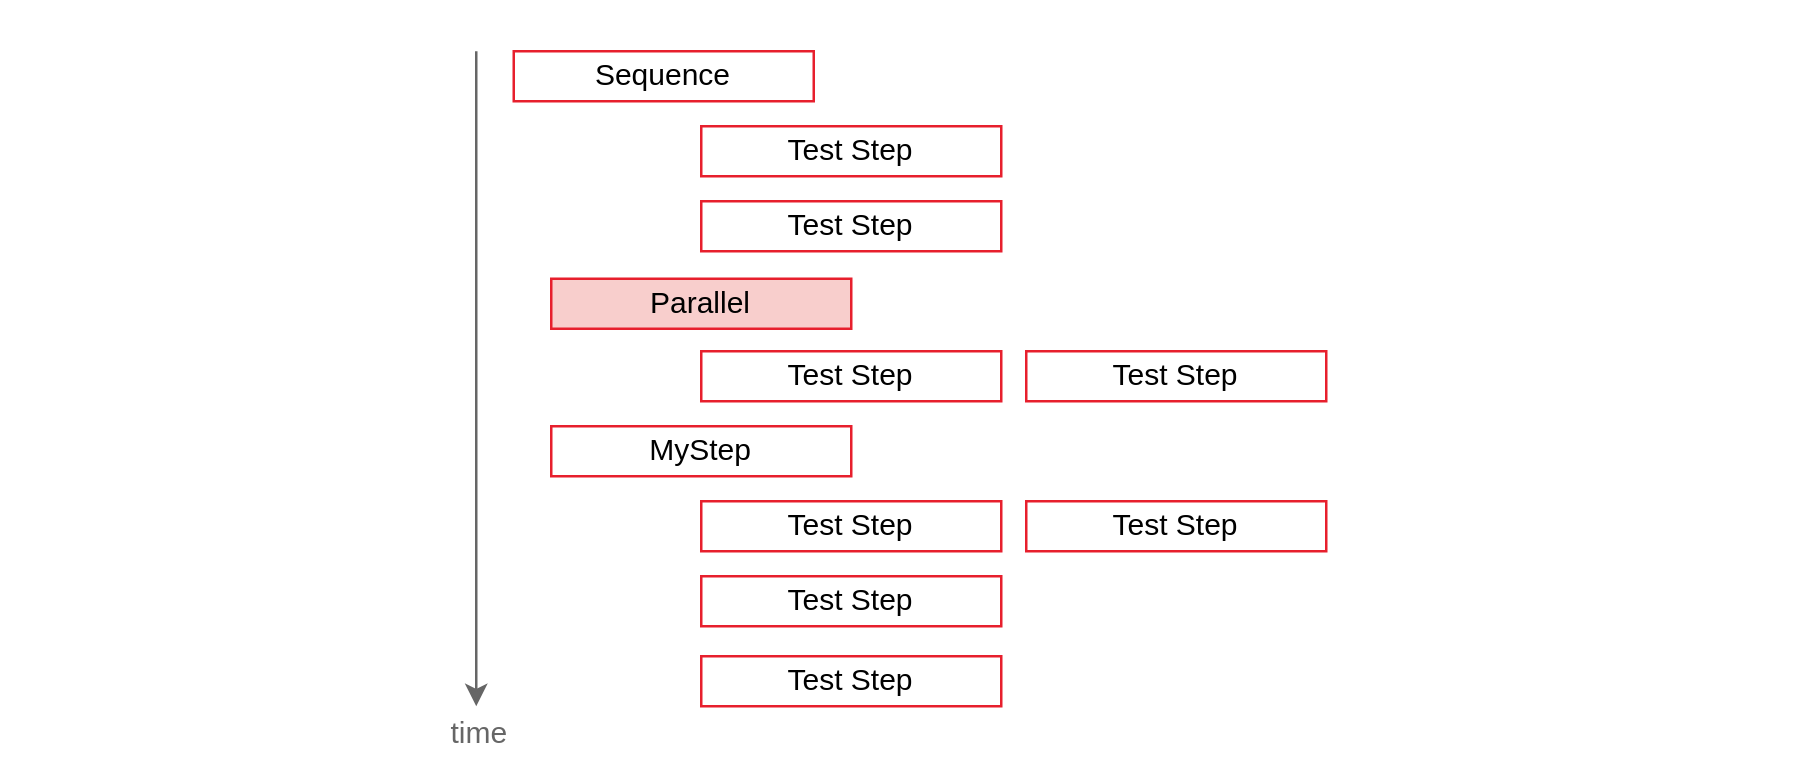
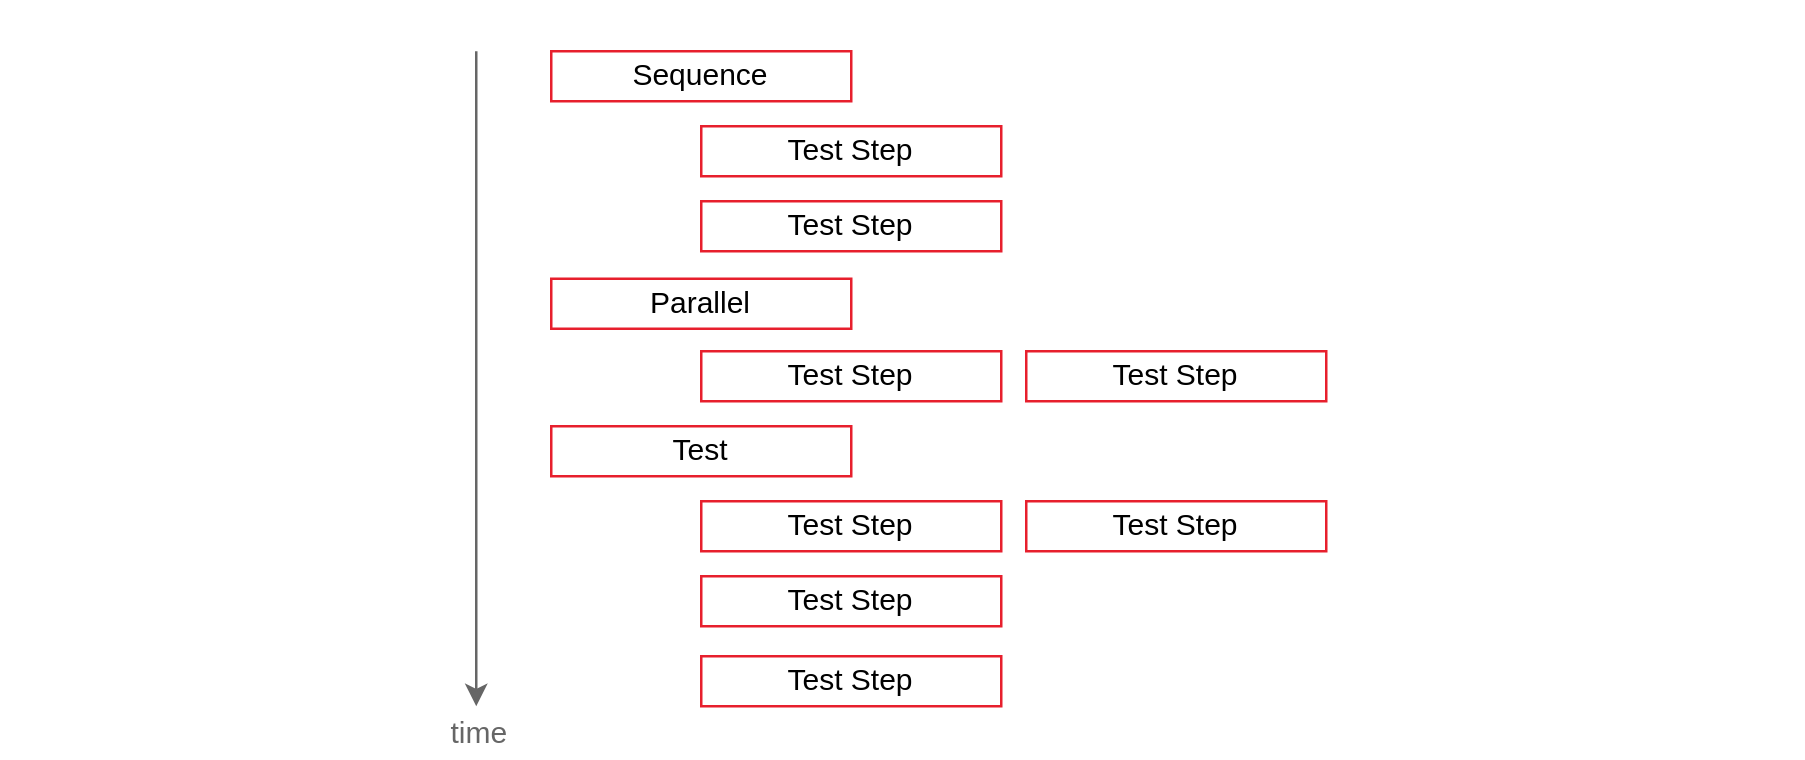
(664, 76) -> (701, 76)
(701, 304) -> (701, 304)
(701, 451) -> (701, 451)
